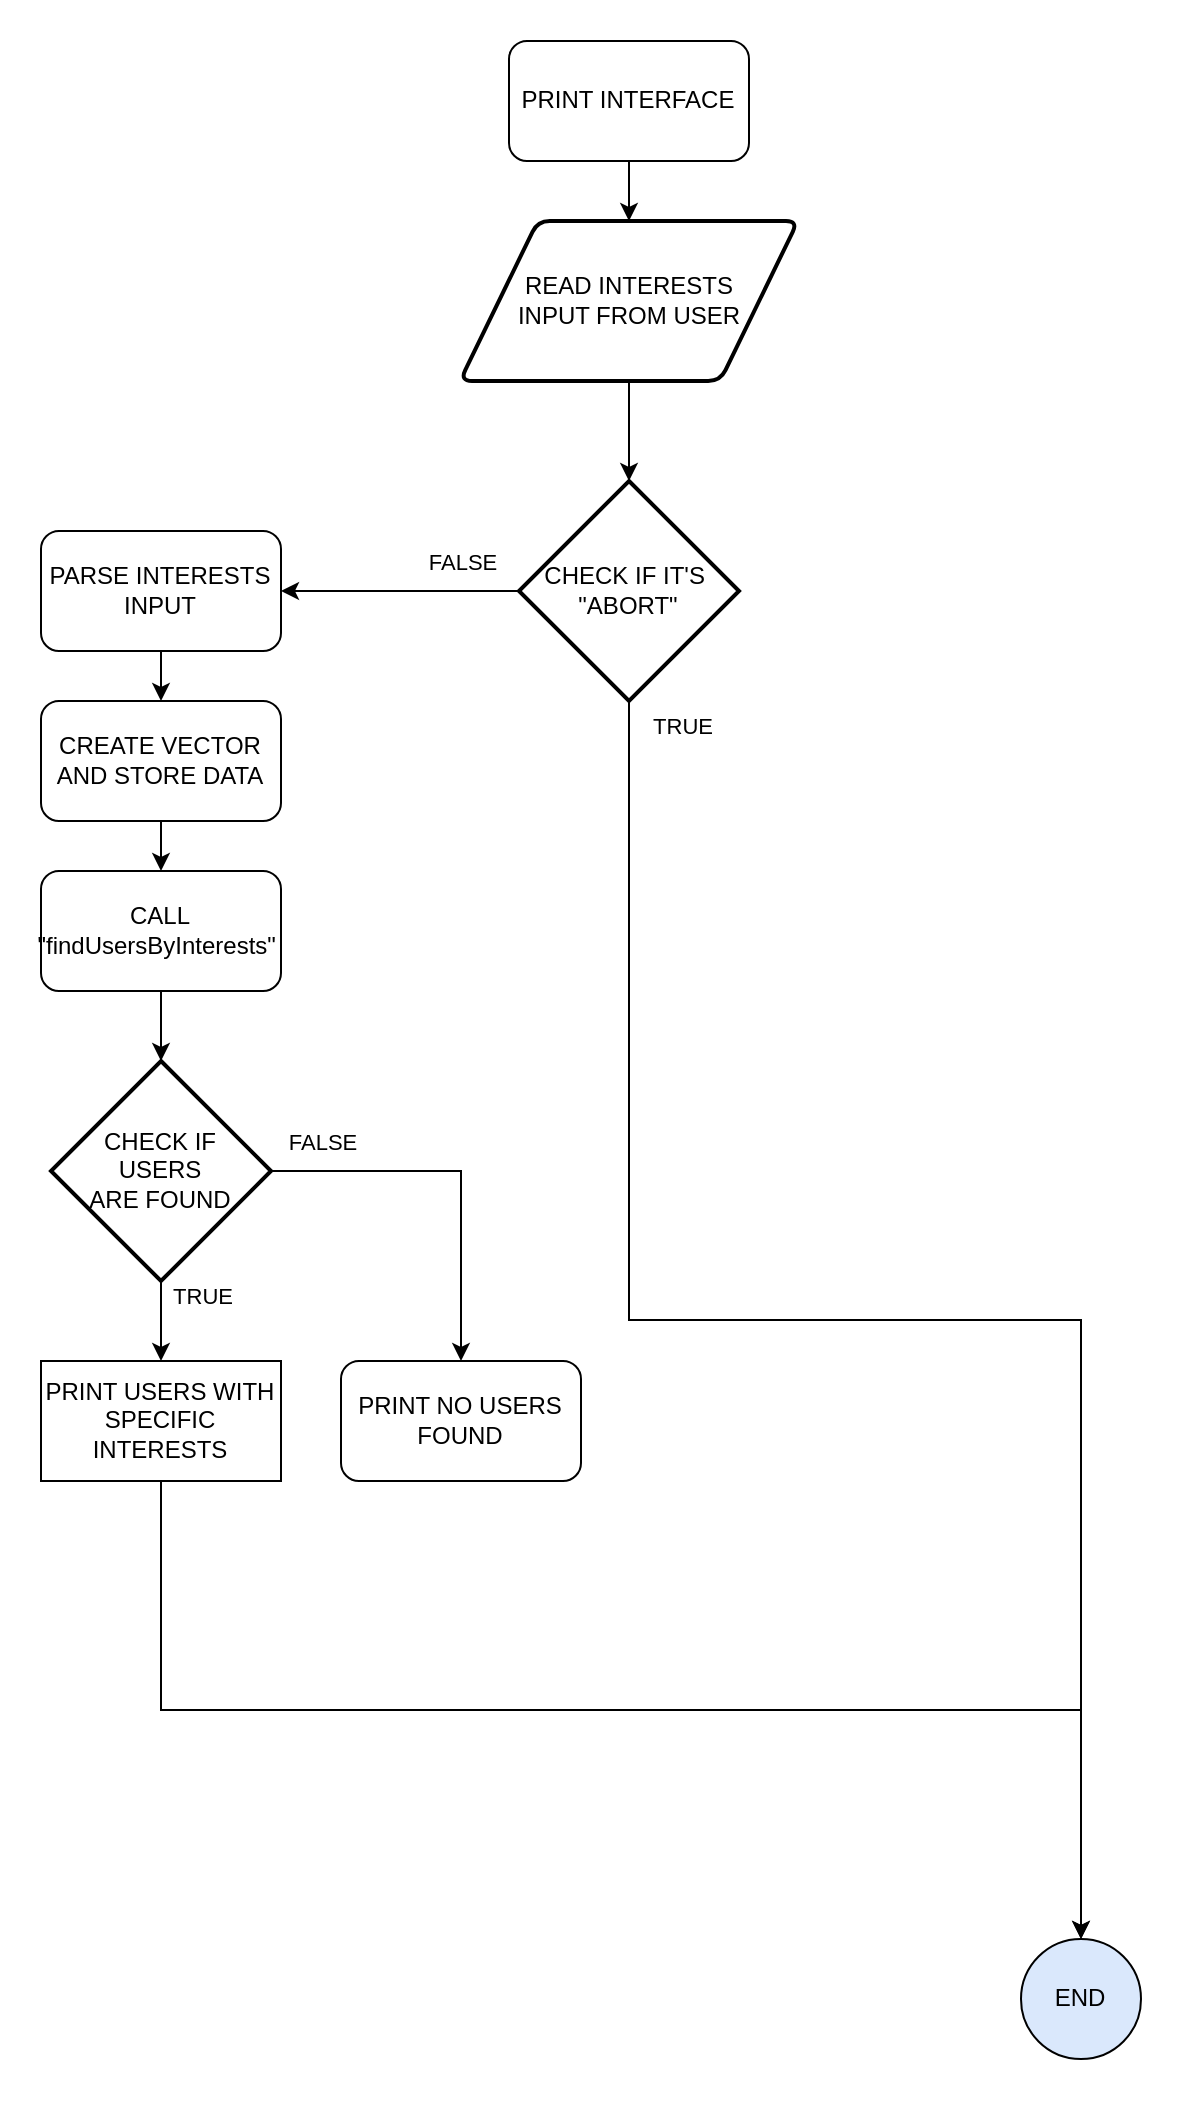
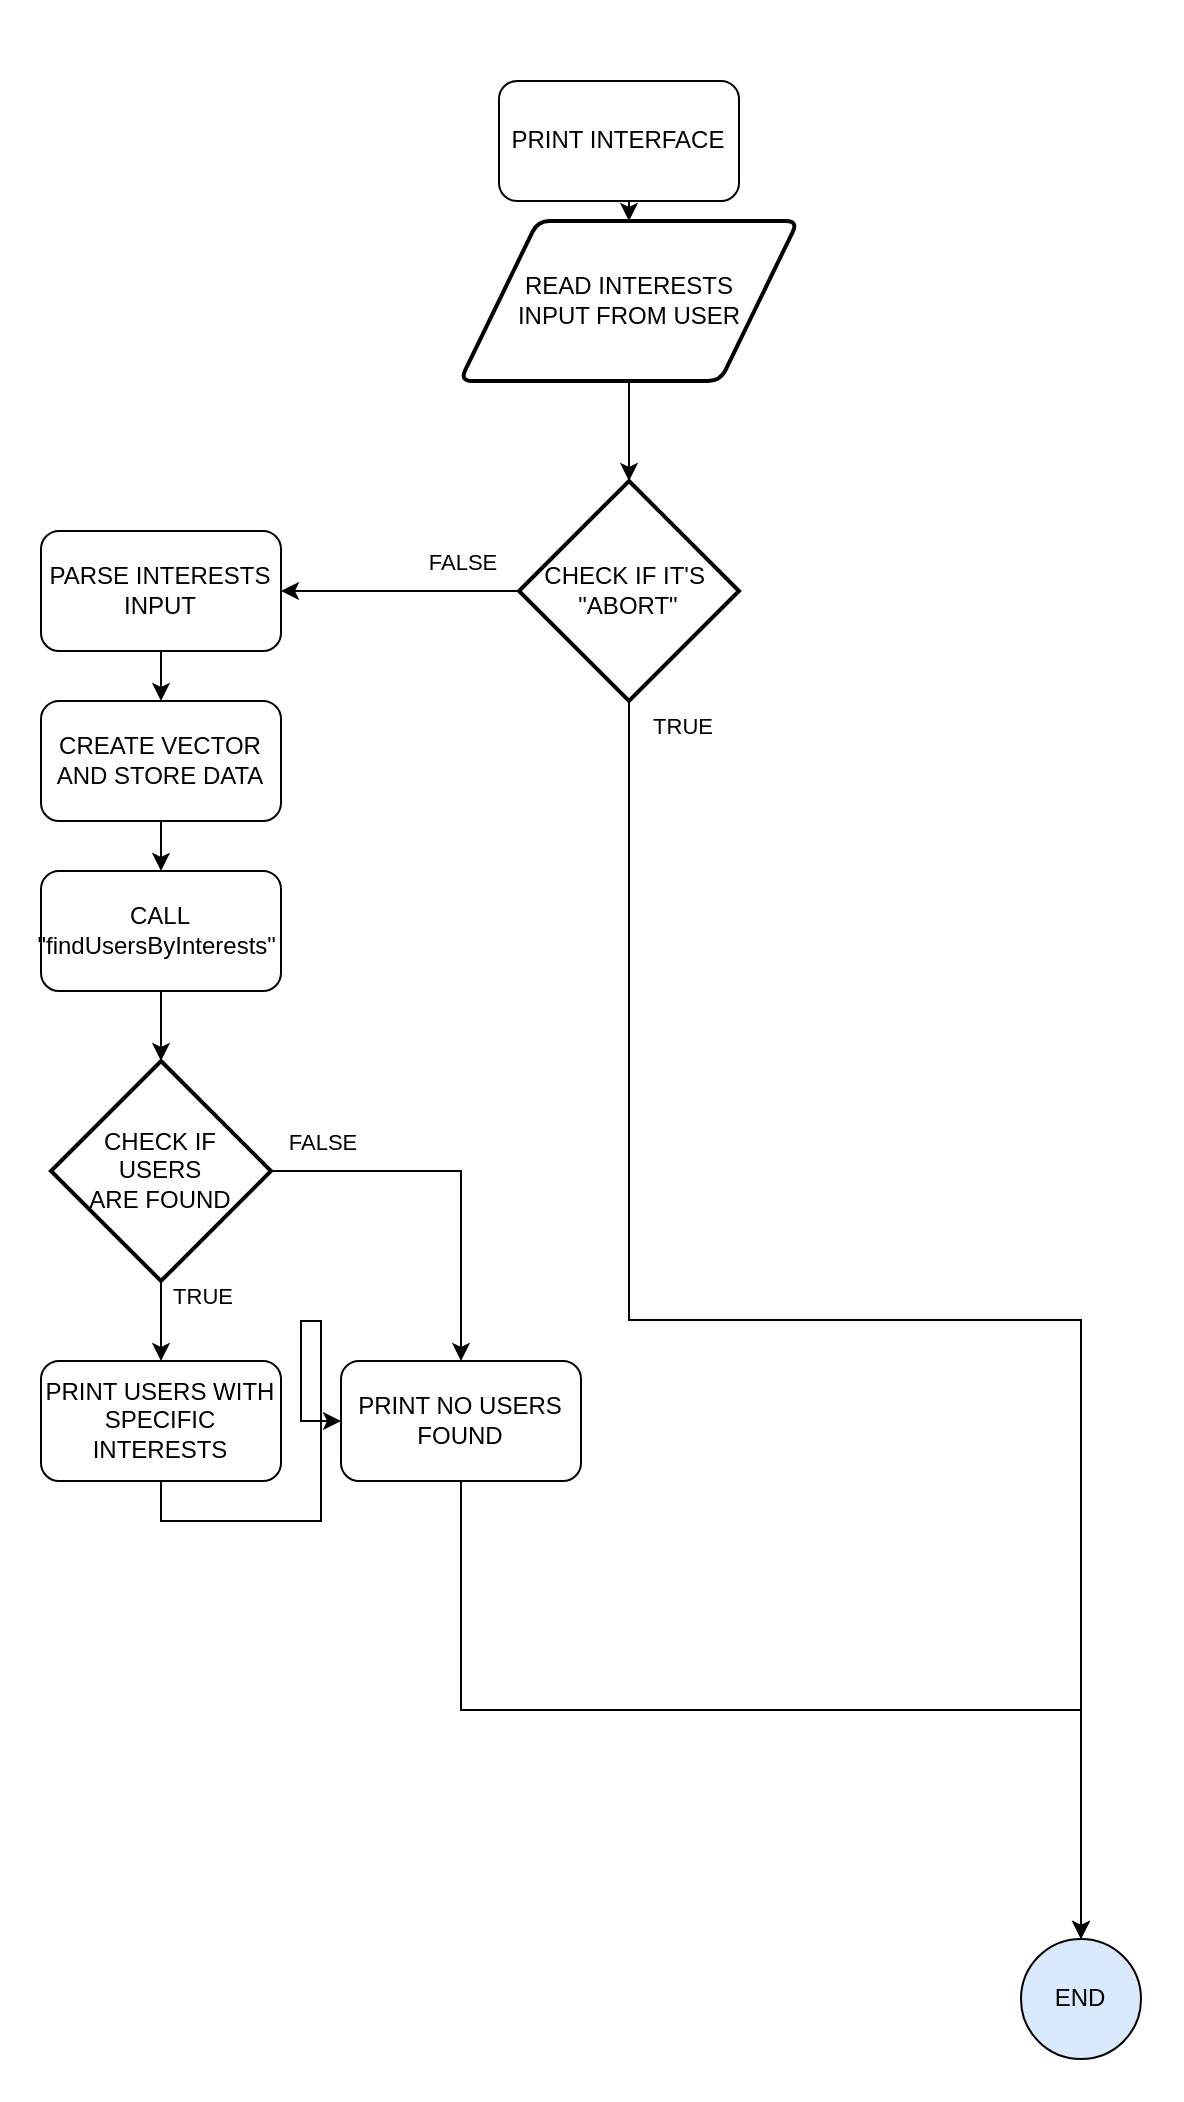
(629, 101) -> (619, 141)
(161, 1421) -> (161, 1421)
none -> (461, 1594)
(213, 1710) -> (321, 1429)
